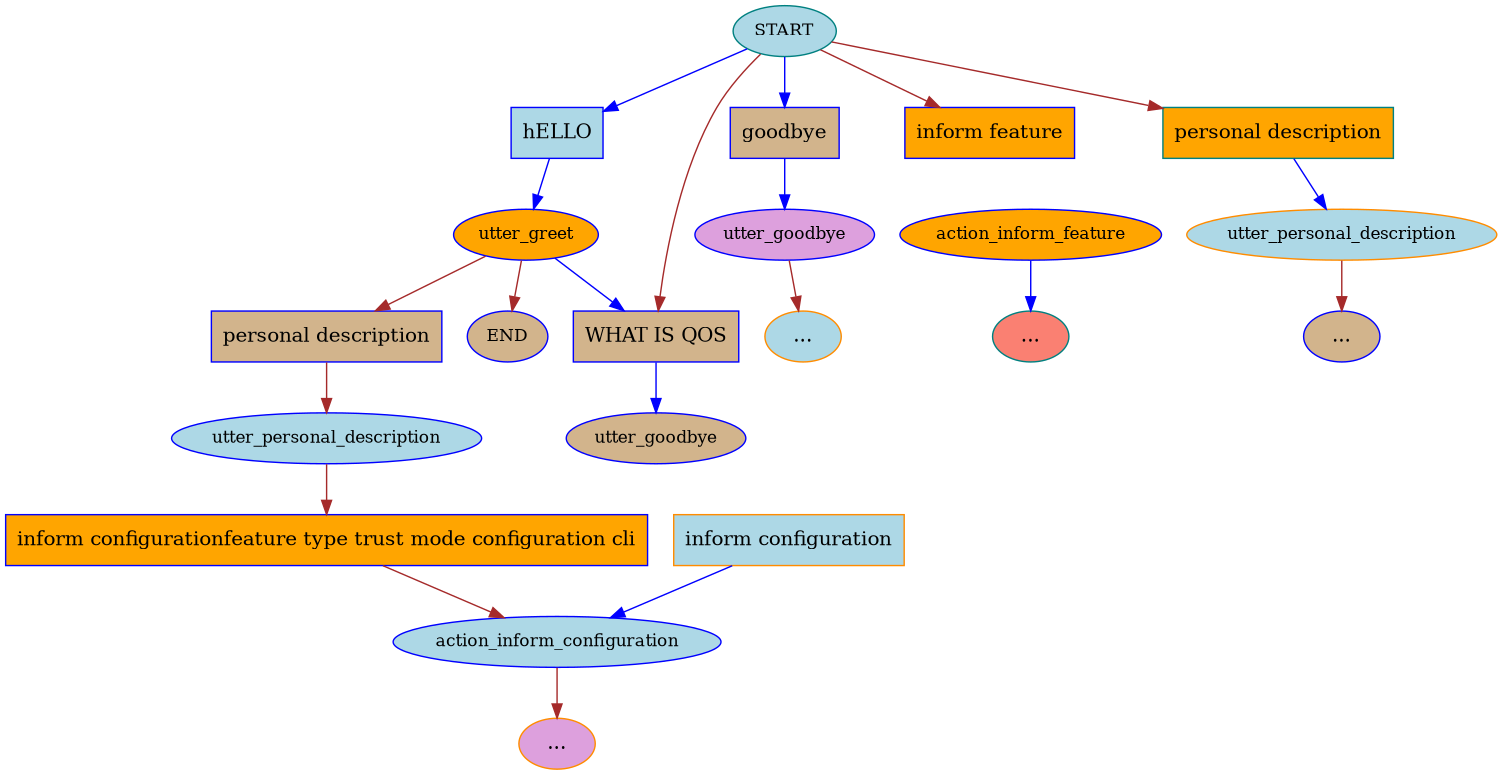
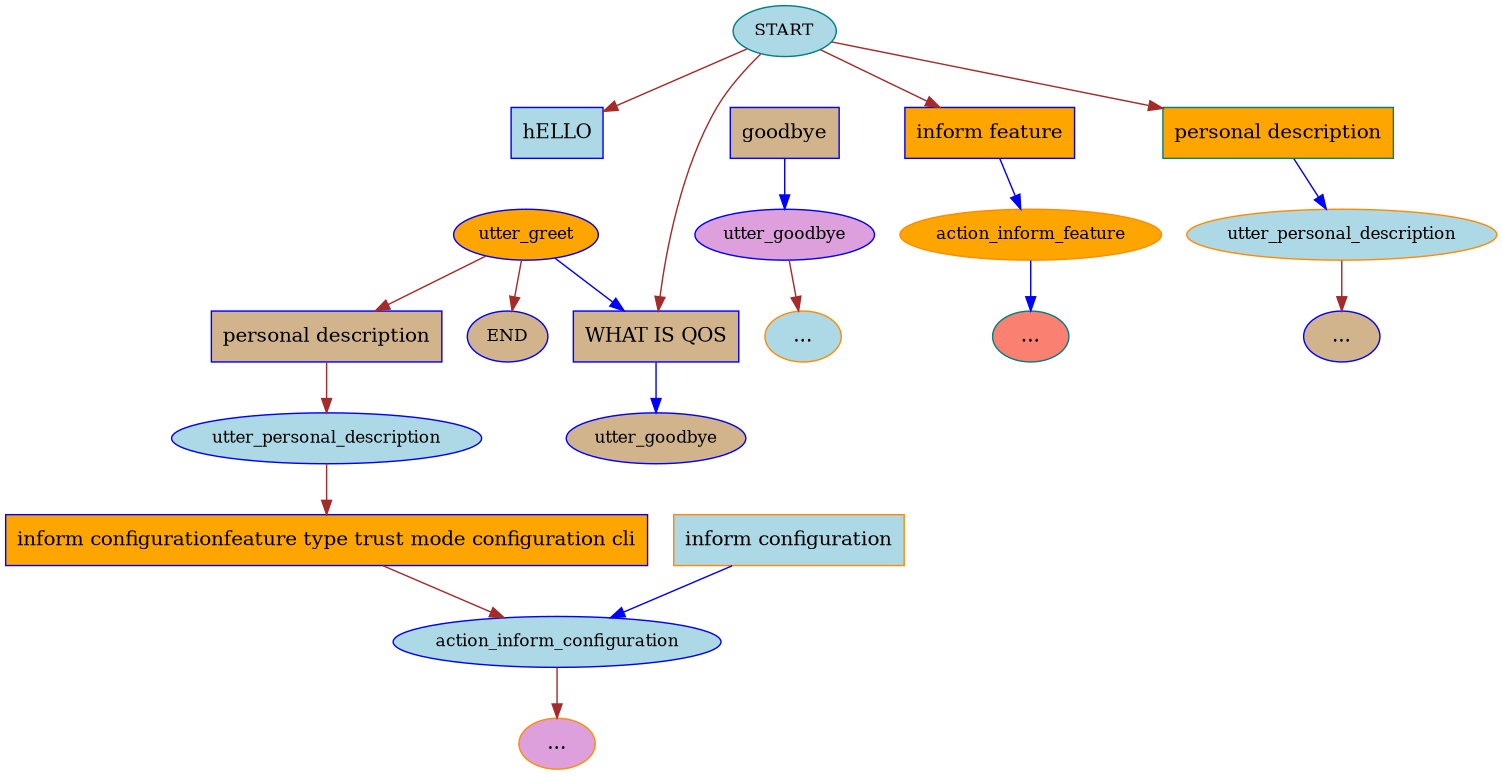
(785, 75) -> none
(682, 77) -> (682, 77)
(544, 177) -> none
none -> (1008, 177)
(1031, 235) -> (1031, 235)
